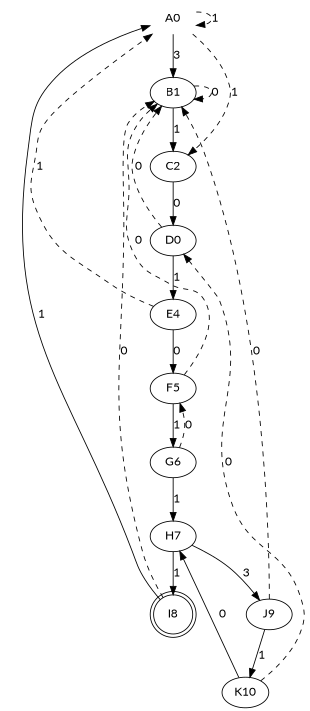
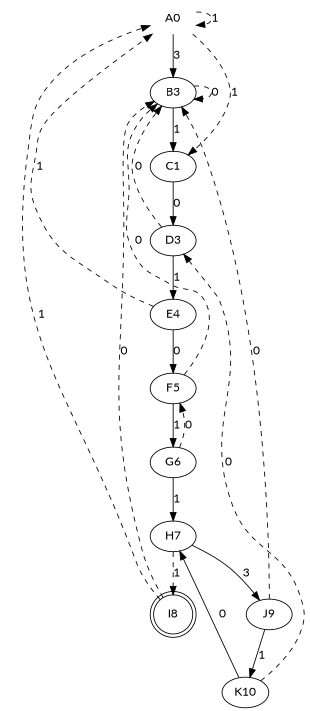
(173, 93) -> (173, 93)
(173, 167) -> (173, 167)
(173, 241) -> (173, 241)
(30, 299) -> (30, 299)
(173, 569) -> (173, 569)
